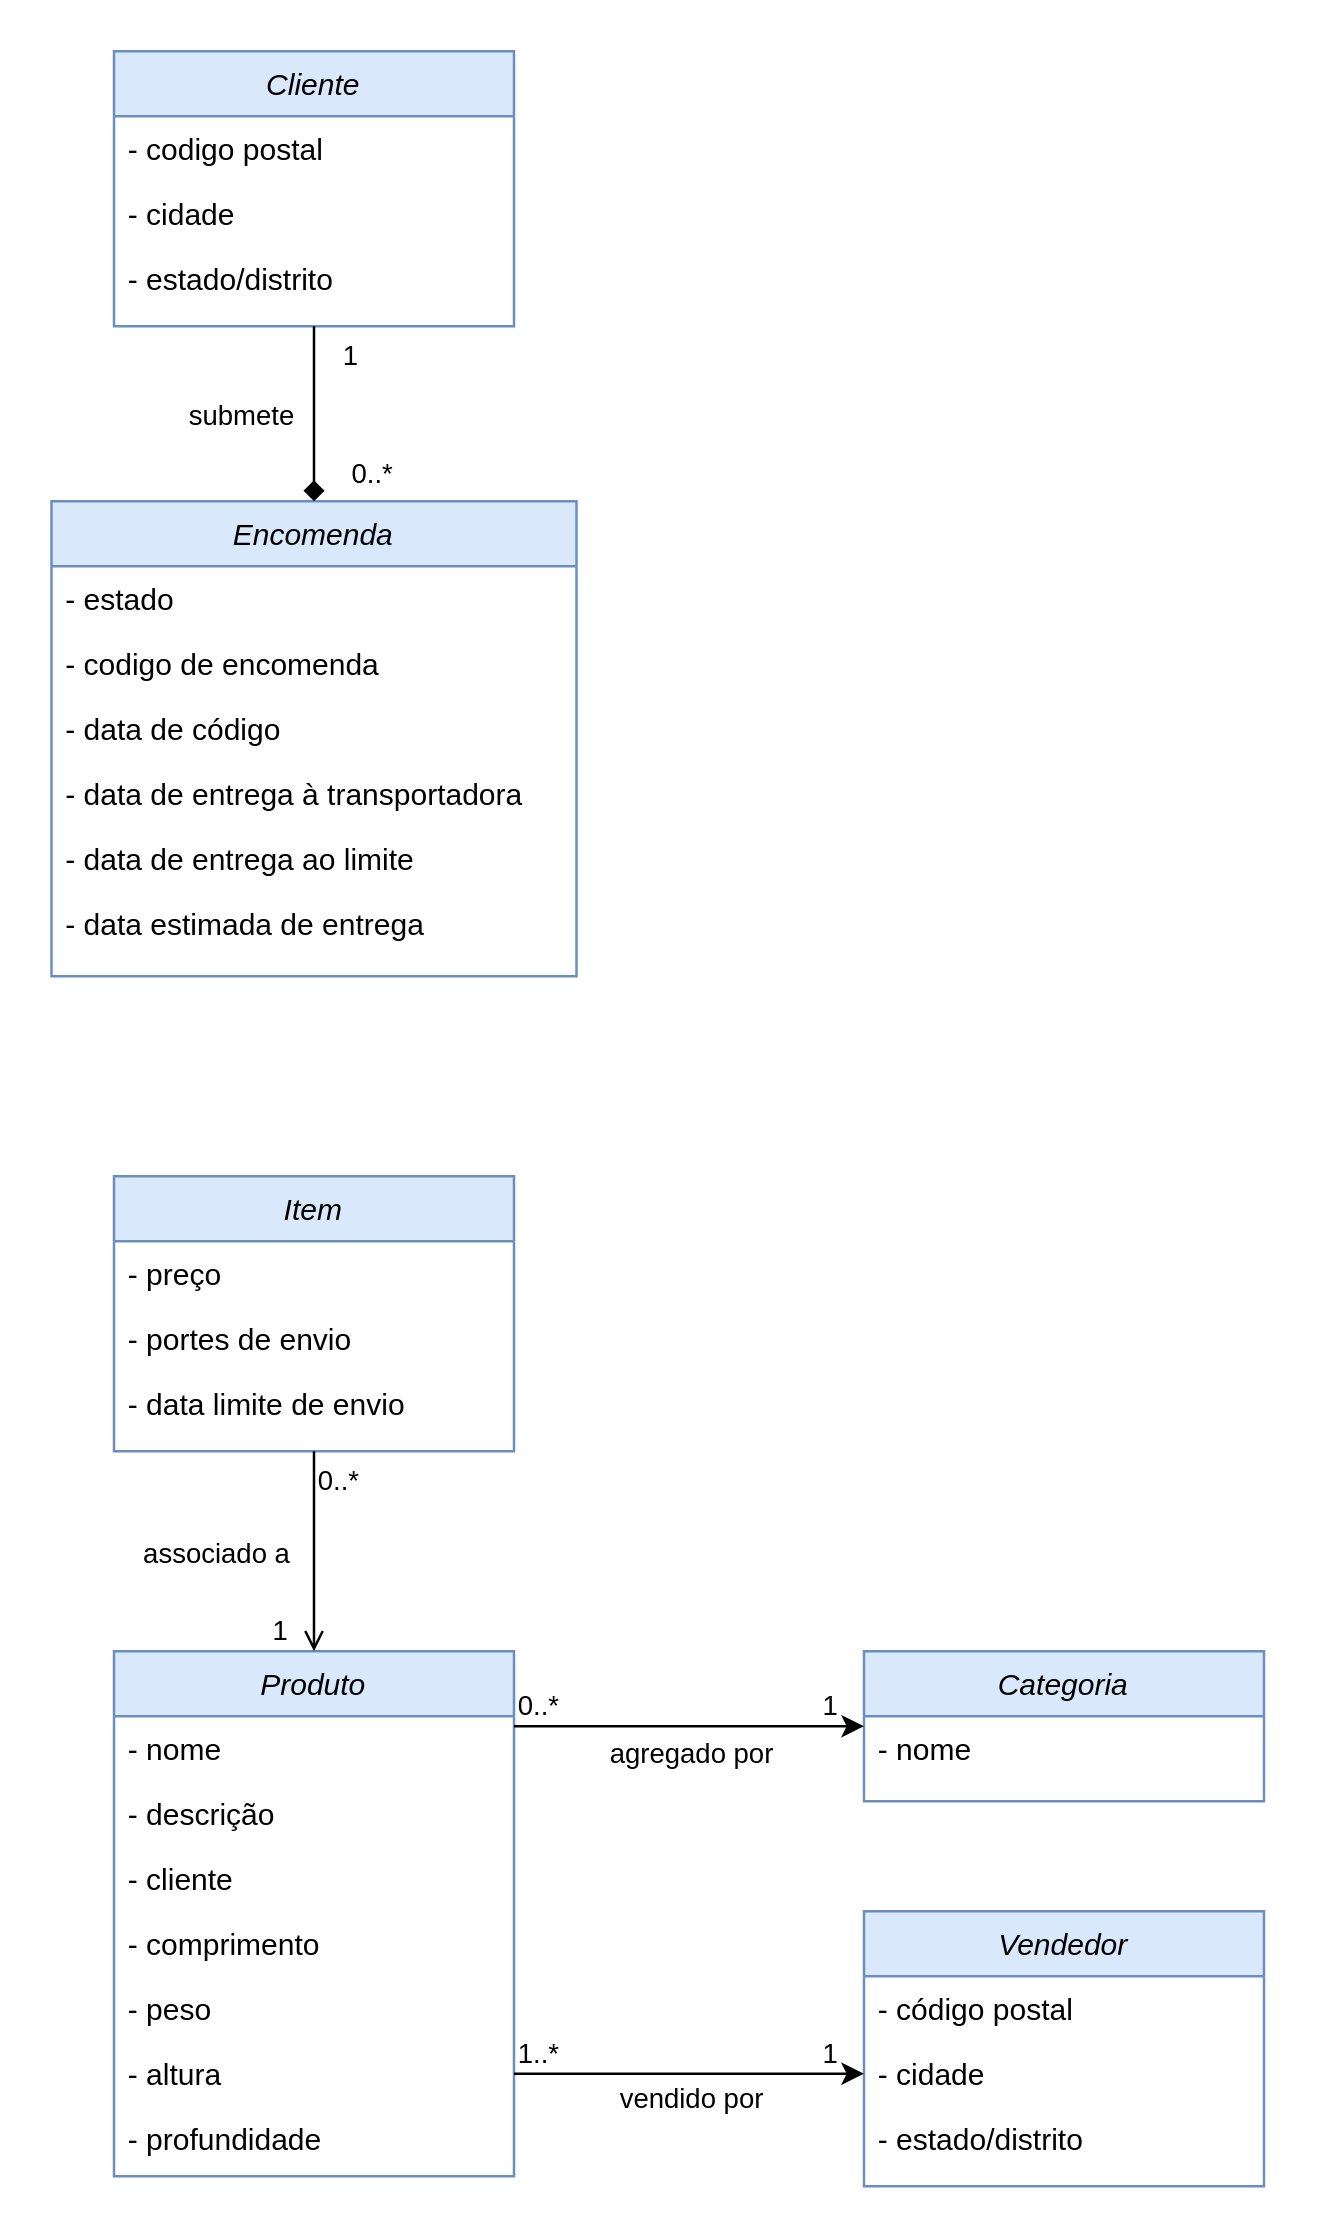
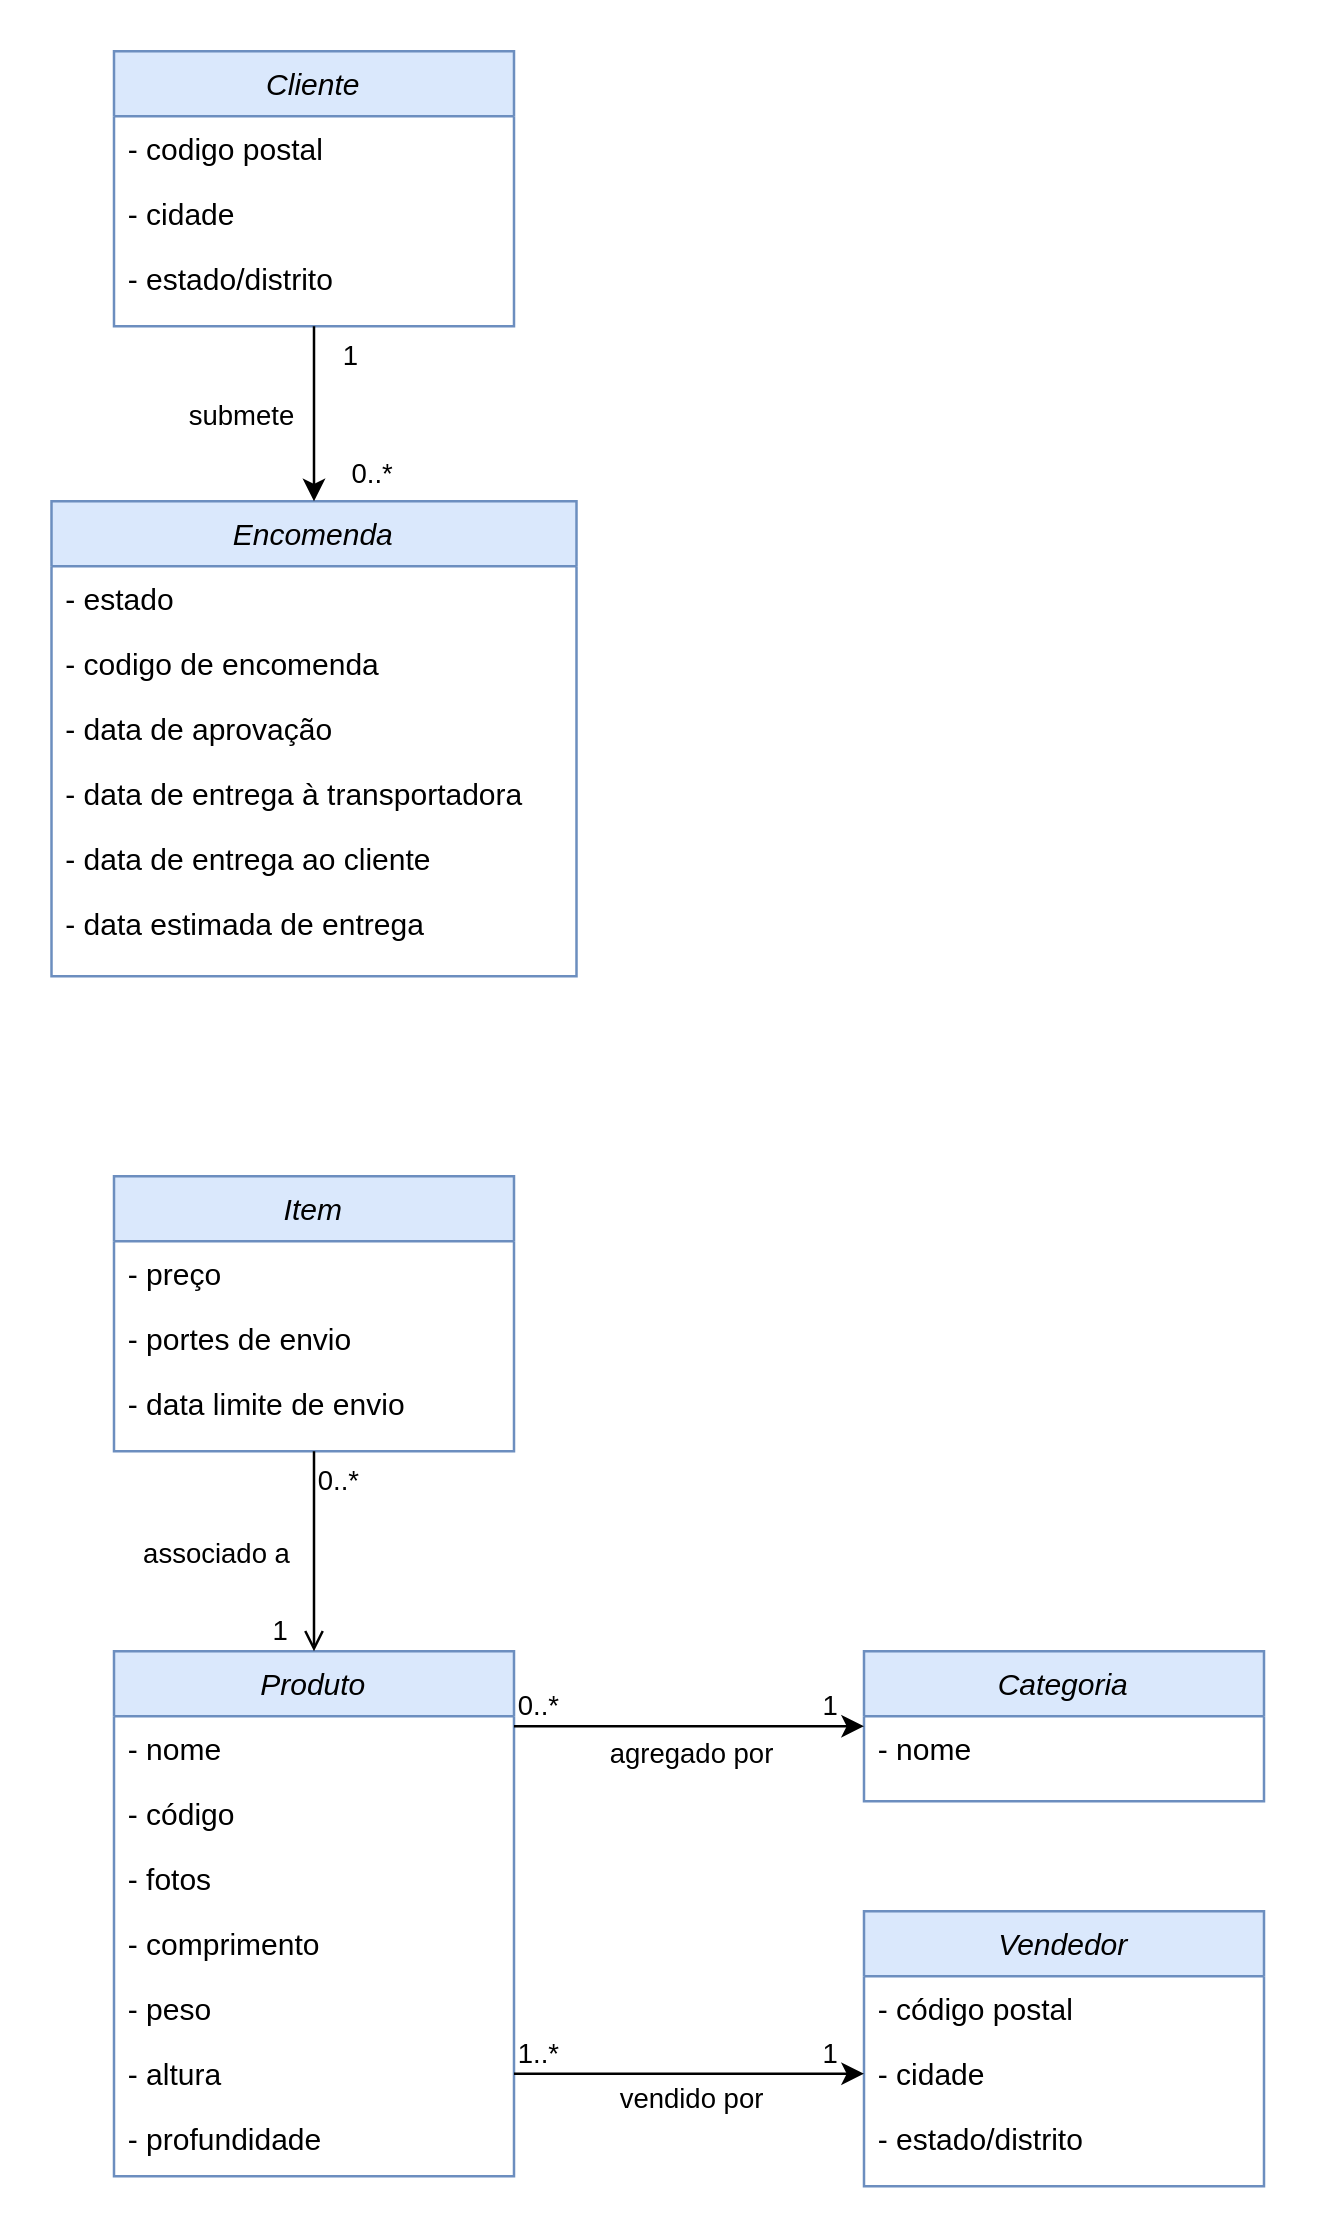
(314, 481) -> (314, 482)
(184, 730) -> (213, 730)
(261, 860) -> (273, 860)
(212, 1815) -> (187, 1815)
(191, 1880) -> (182, 1880)
